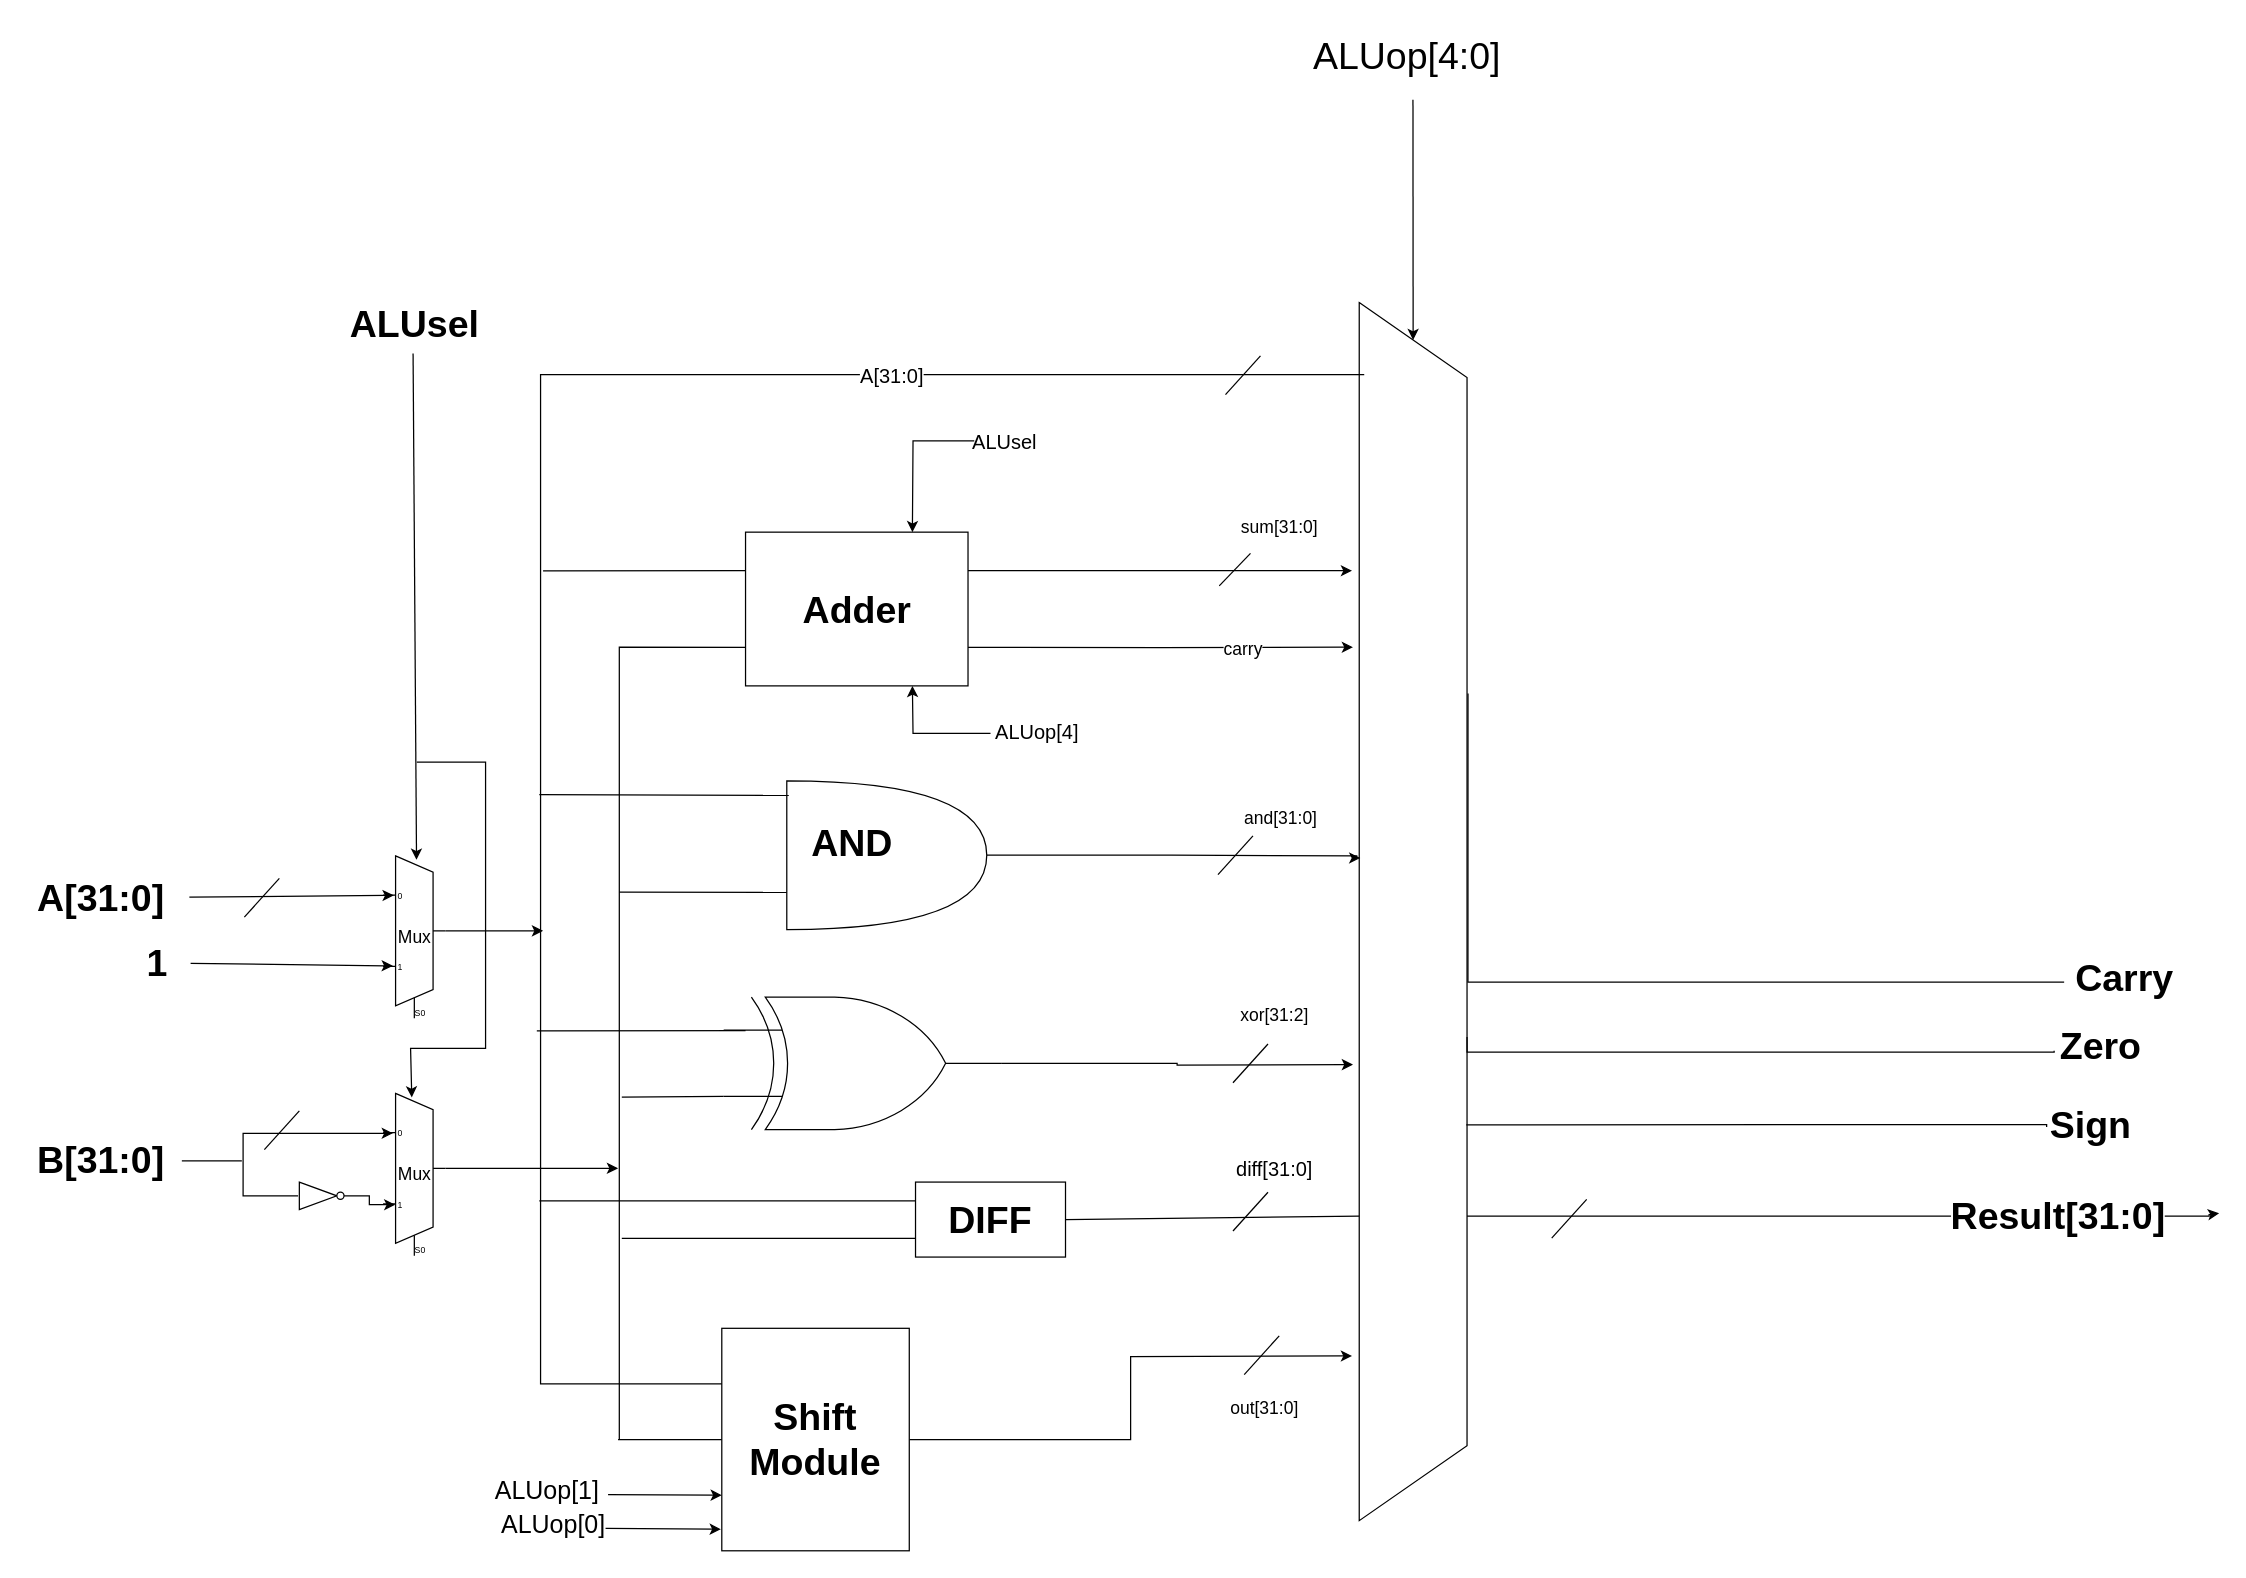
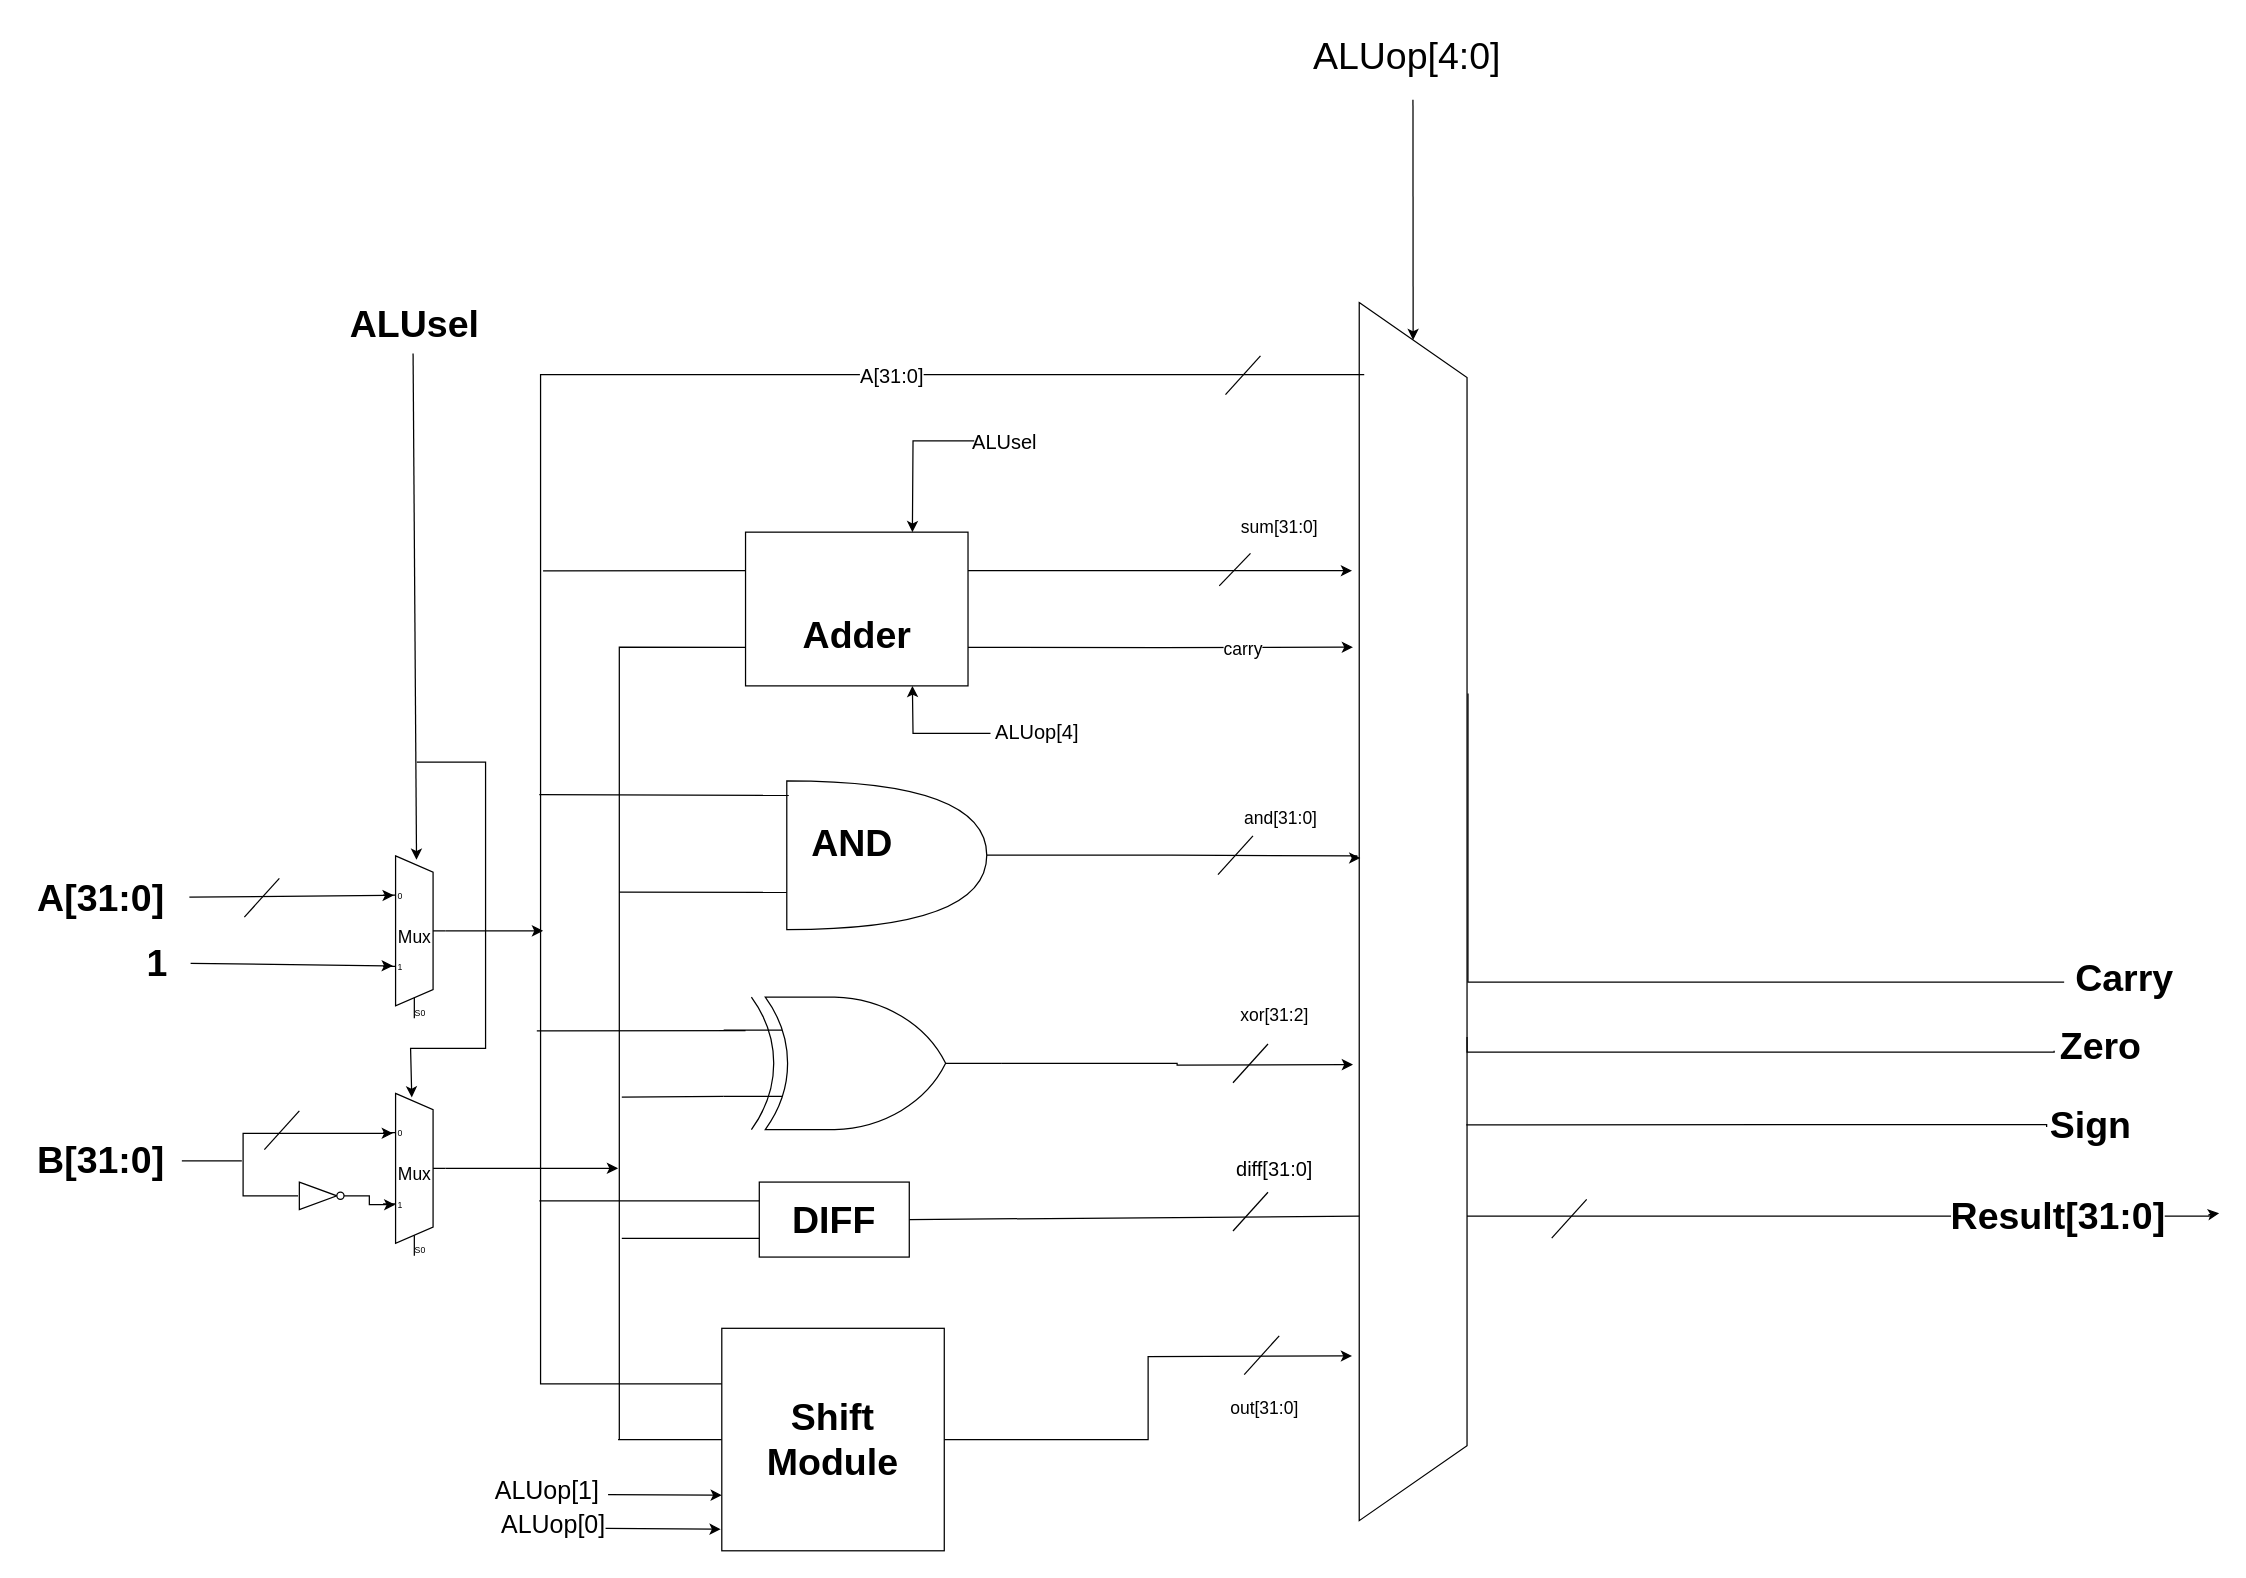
(857, 609) -> (857, 634)
(991, 1219) -> (834, 1219)
(816, 1439) -> (833, 1439)
